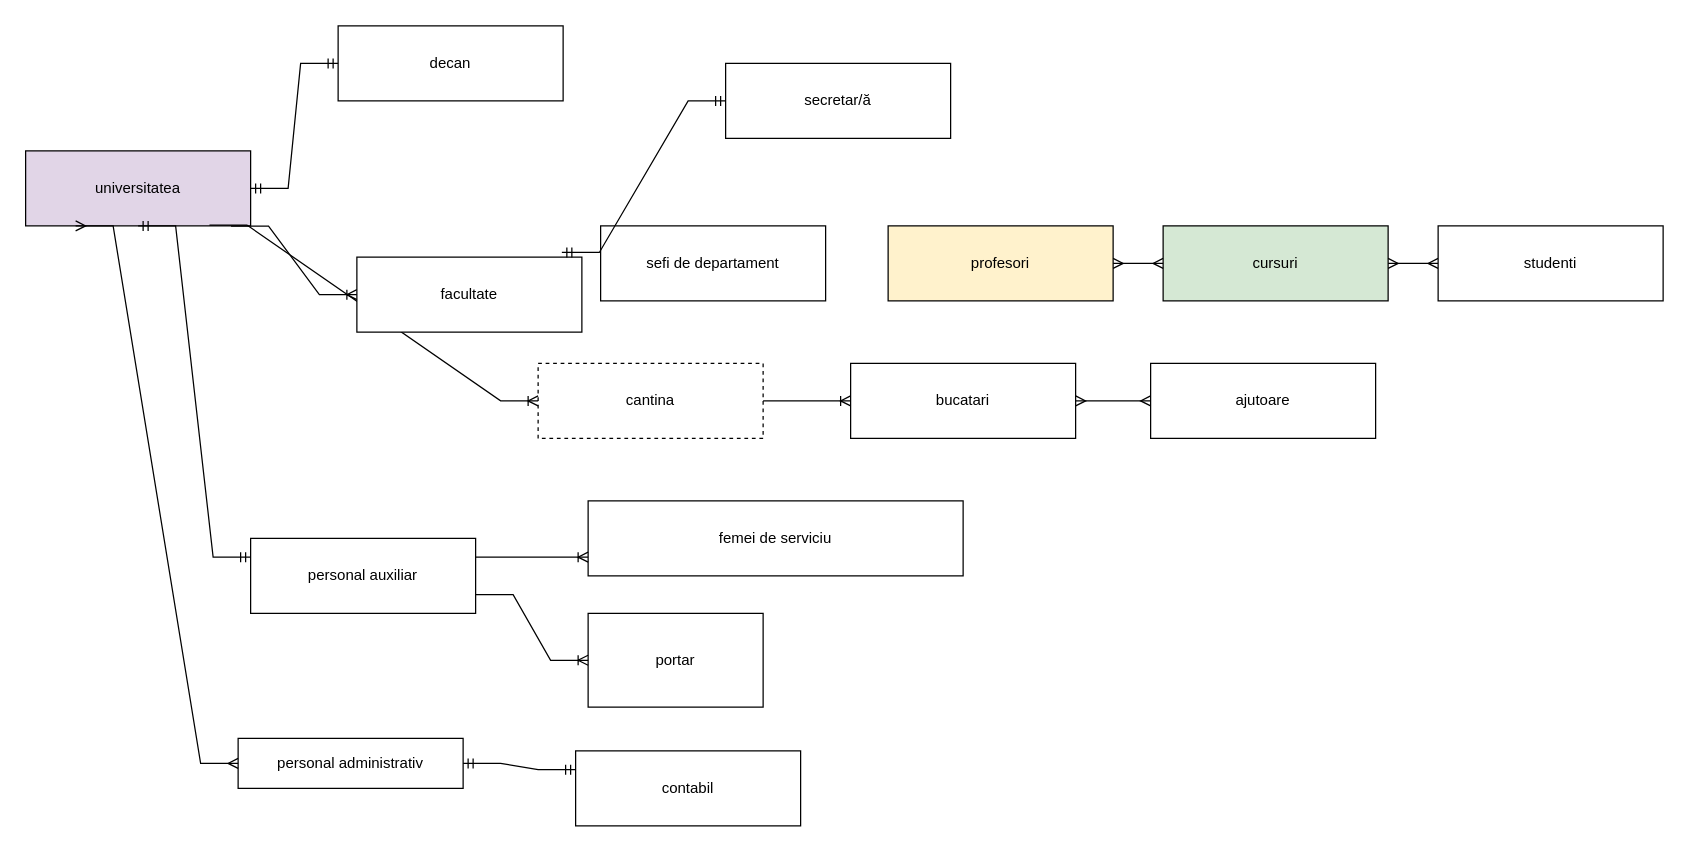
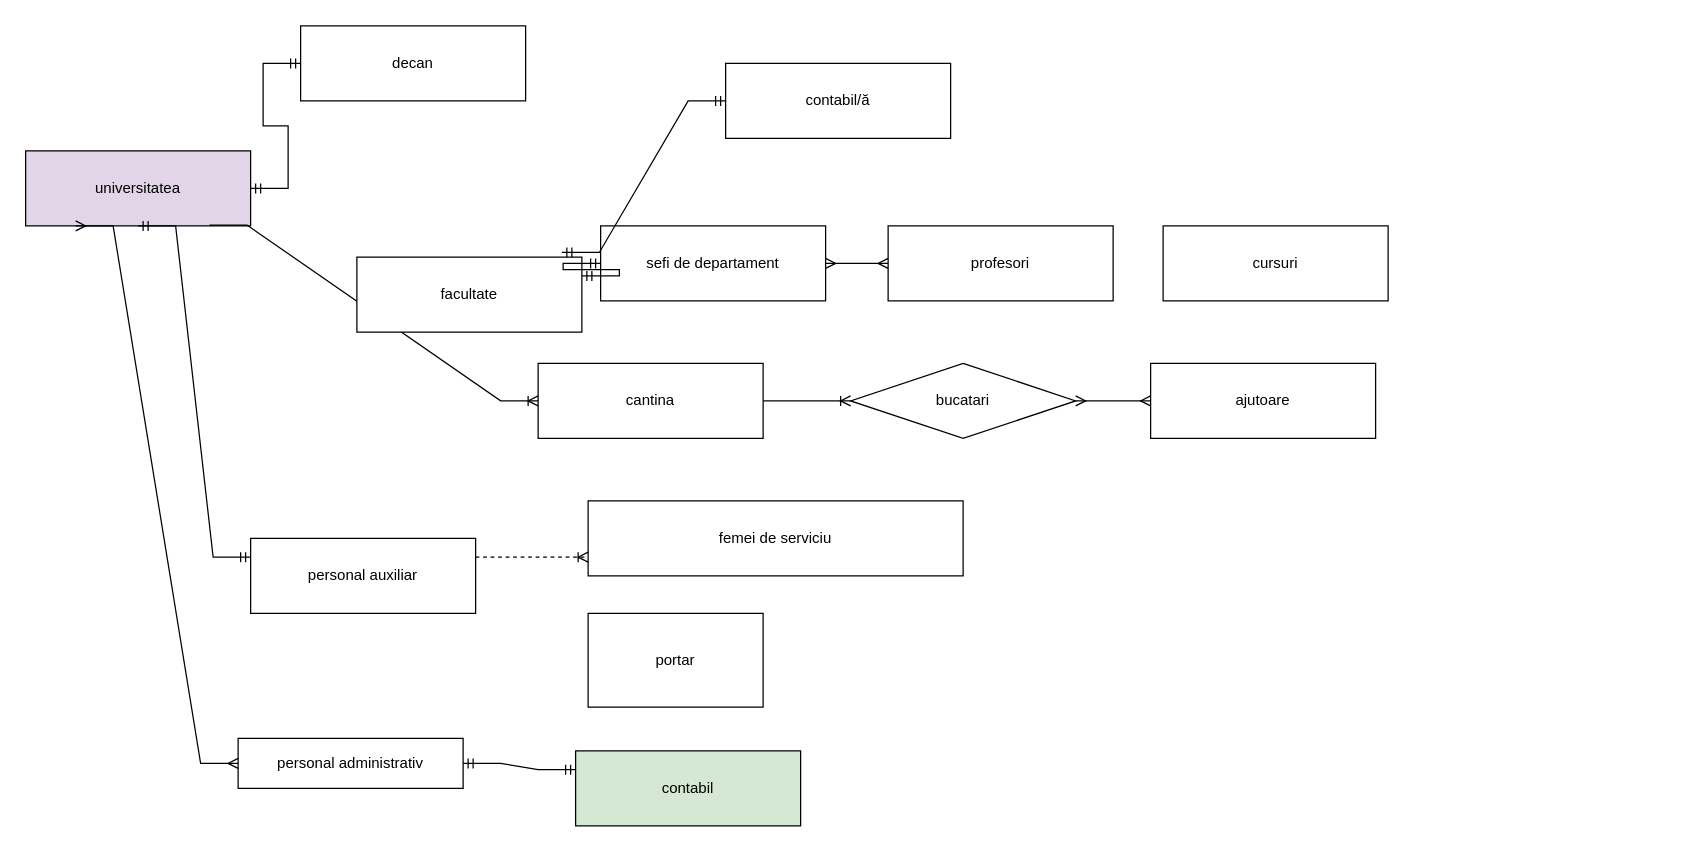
(451, 63) -> (413, 63)
(838, 101) -> (838, 101)
none -> (857, 263)
(1001, 263) -> (1001, 263)
(1139, 263) -> none
(1276, 263) -> (1276, 263)
(1414, 263) -> none
(1551, 263) -> none
none -> (591, 269)
(313, 286) -> none
(651, 401) -> (651, 401)
(963, 401) -> (963, 401)
(525, 557) -> (525, 557)
(532, 627) -> none
(688, 788) -> (688, 788)
